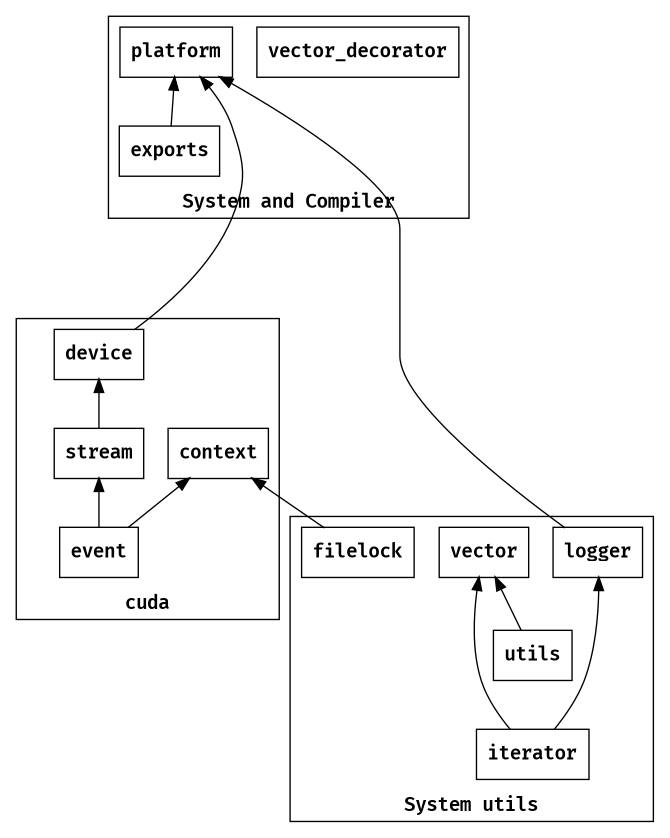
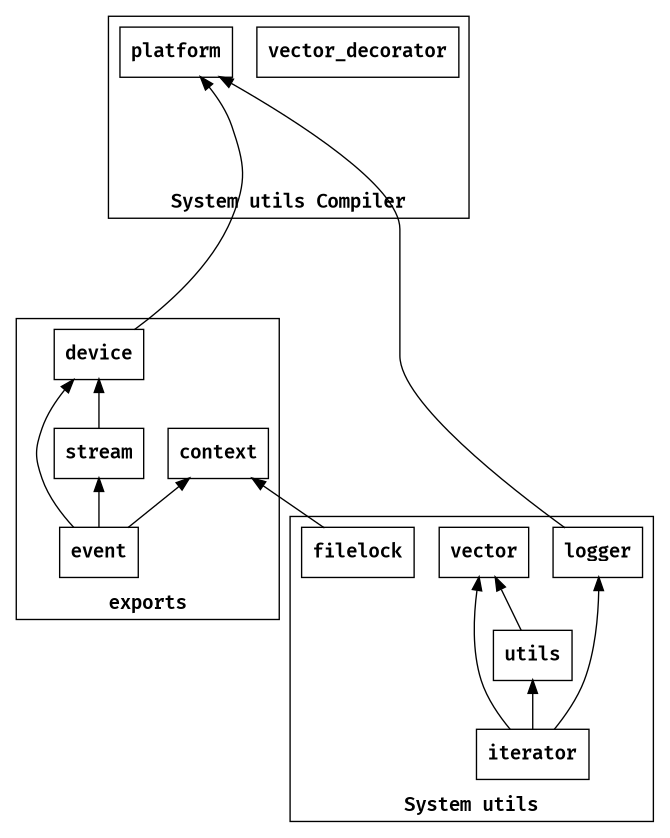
(169, 151) -> none
(289, 203) -> (289, 203)
none -> (37, 460)
(148, 604) -> (148, 604)
none -> (533, 712)
